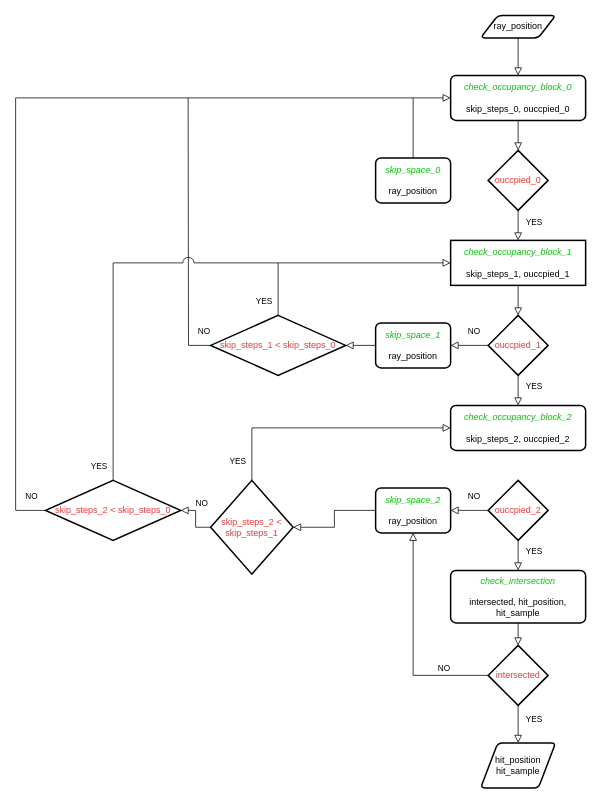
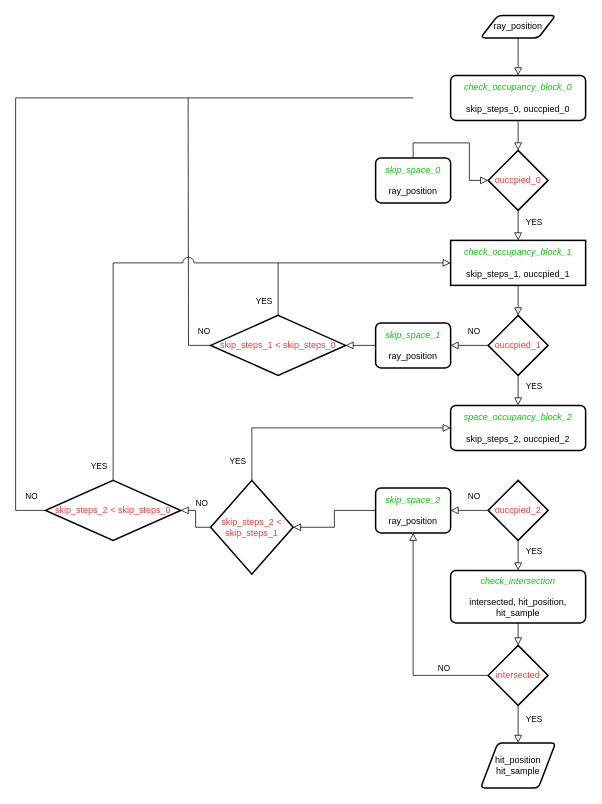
(413, 107) -> (464, 143)
(518, 428) -> (518, 428)
